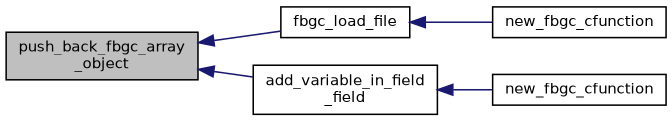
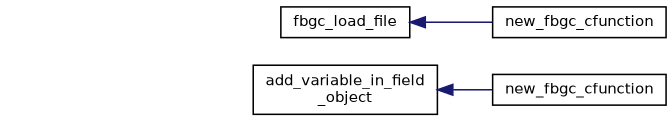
(102, 56) -> none
(345, 90) -> (345, 90)
